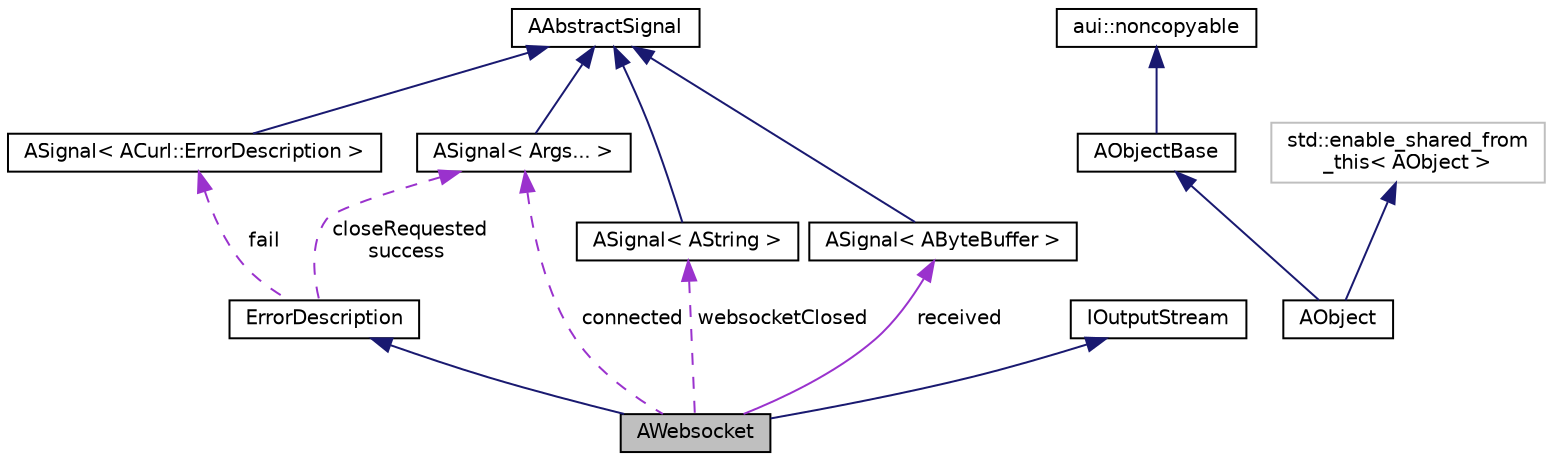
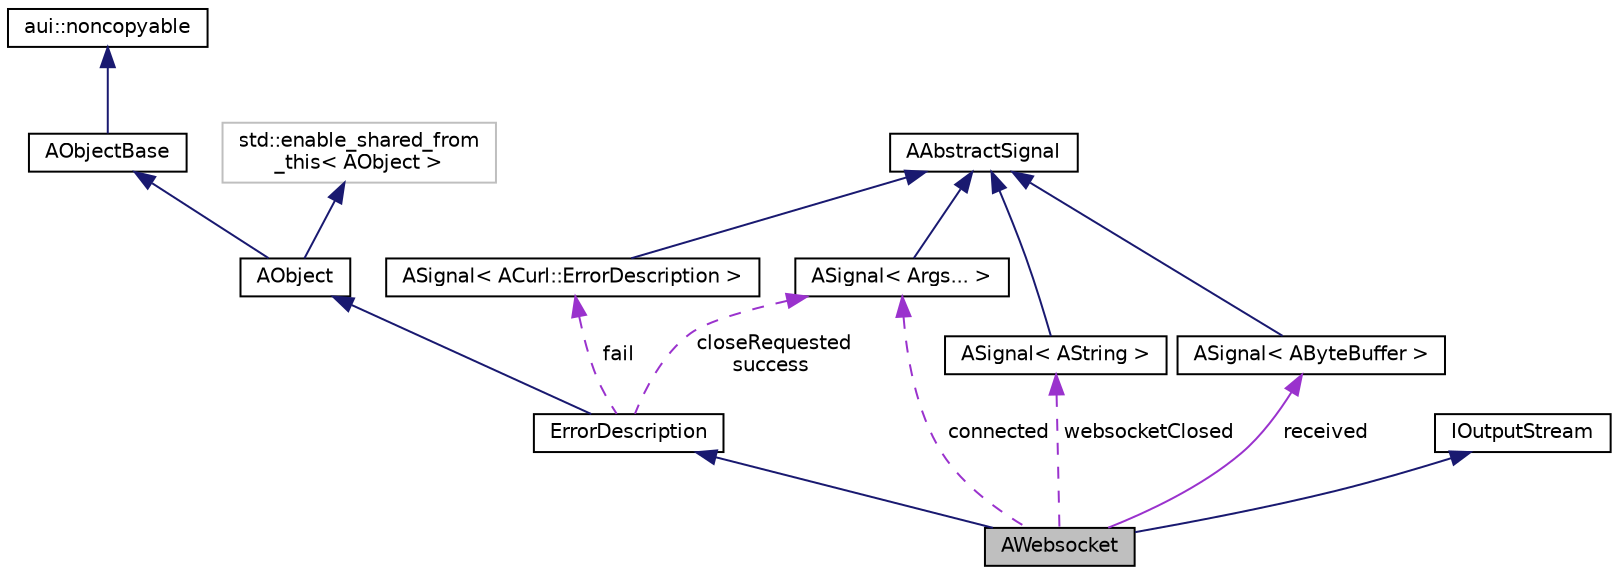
none -> (472, 360)
